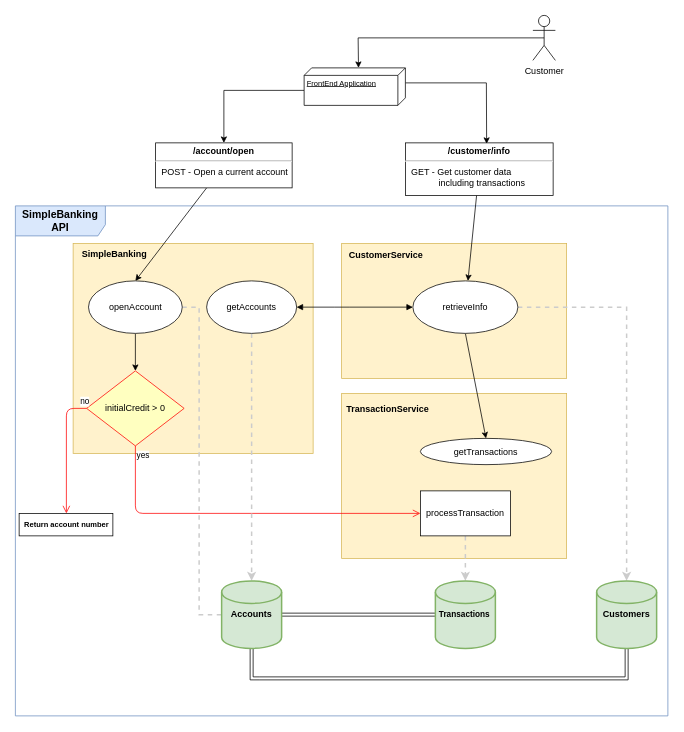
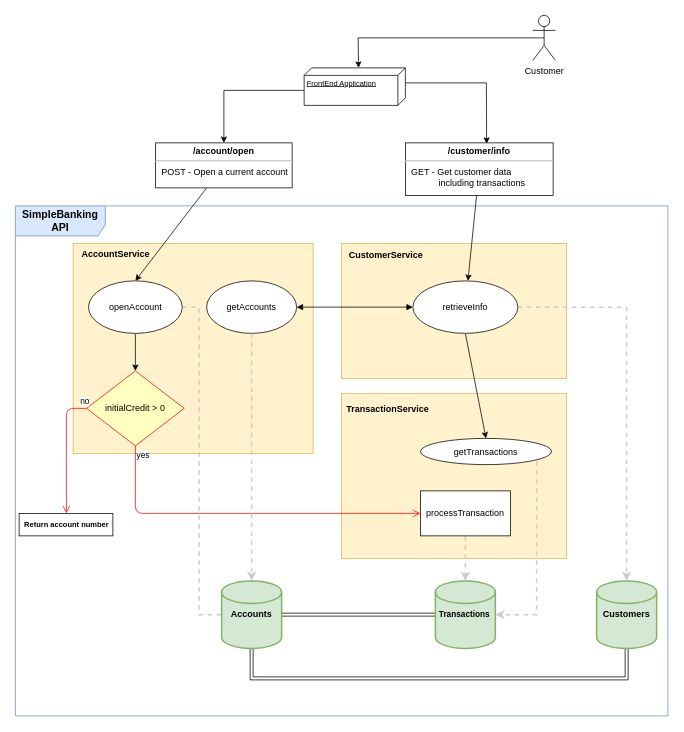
(104, 254) -> (109, 254)
none -> (537, 554)
